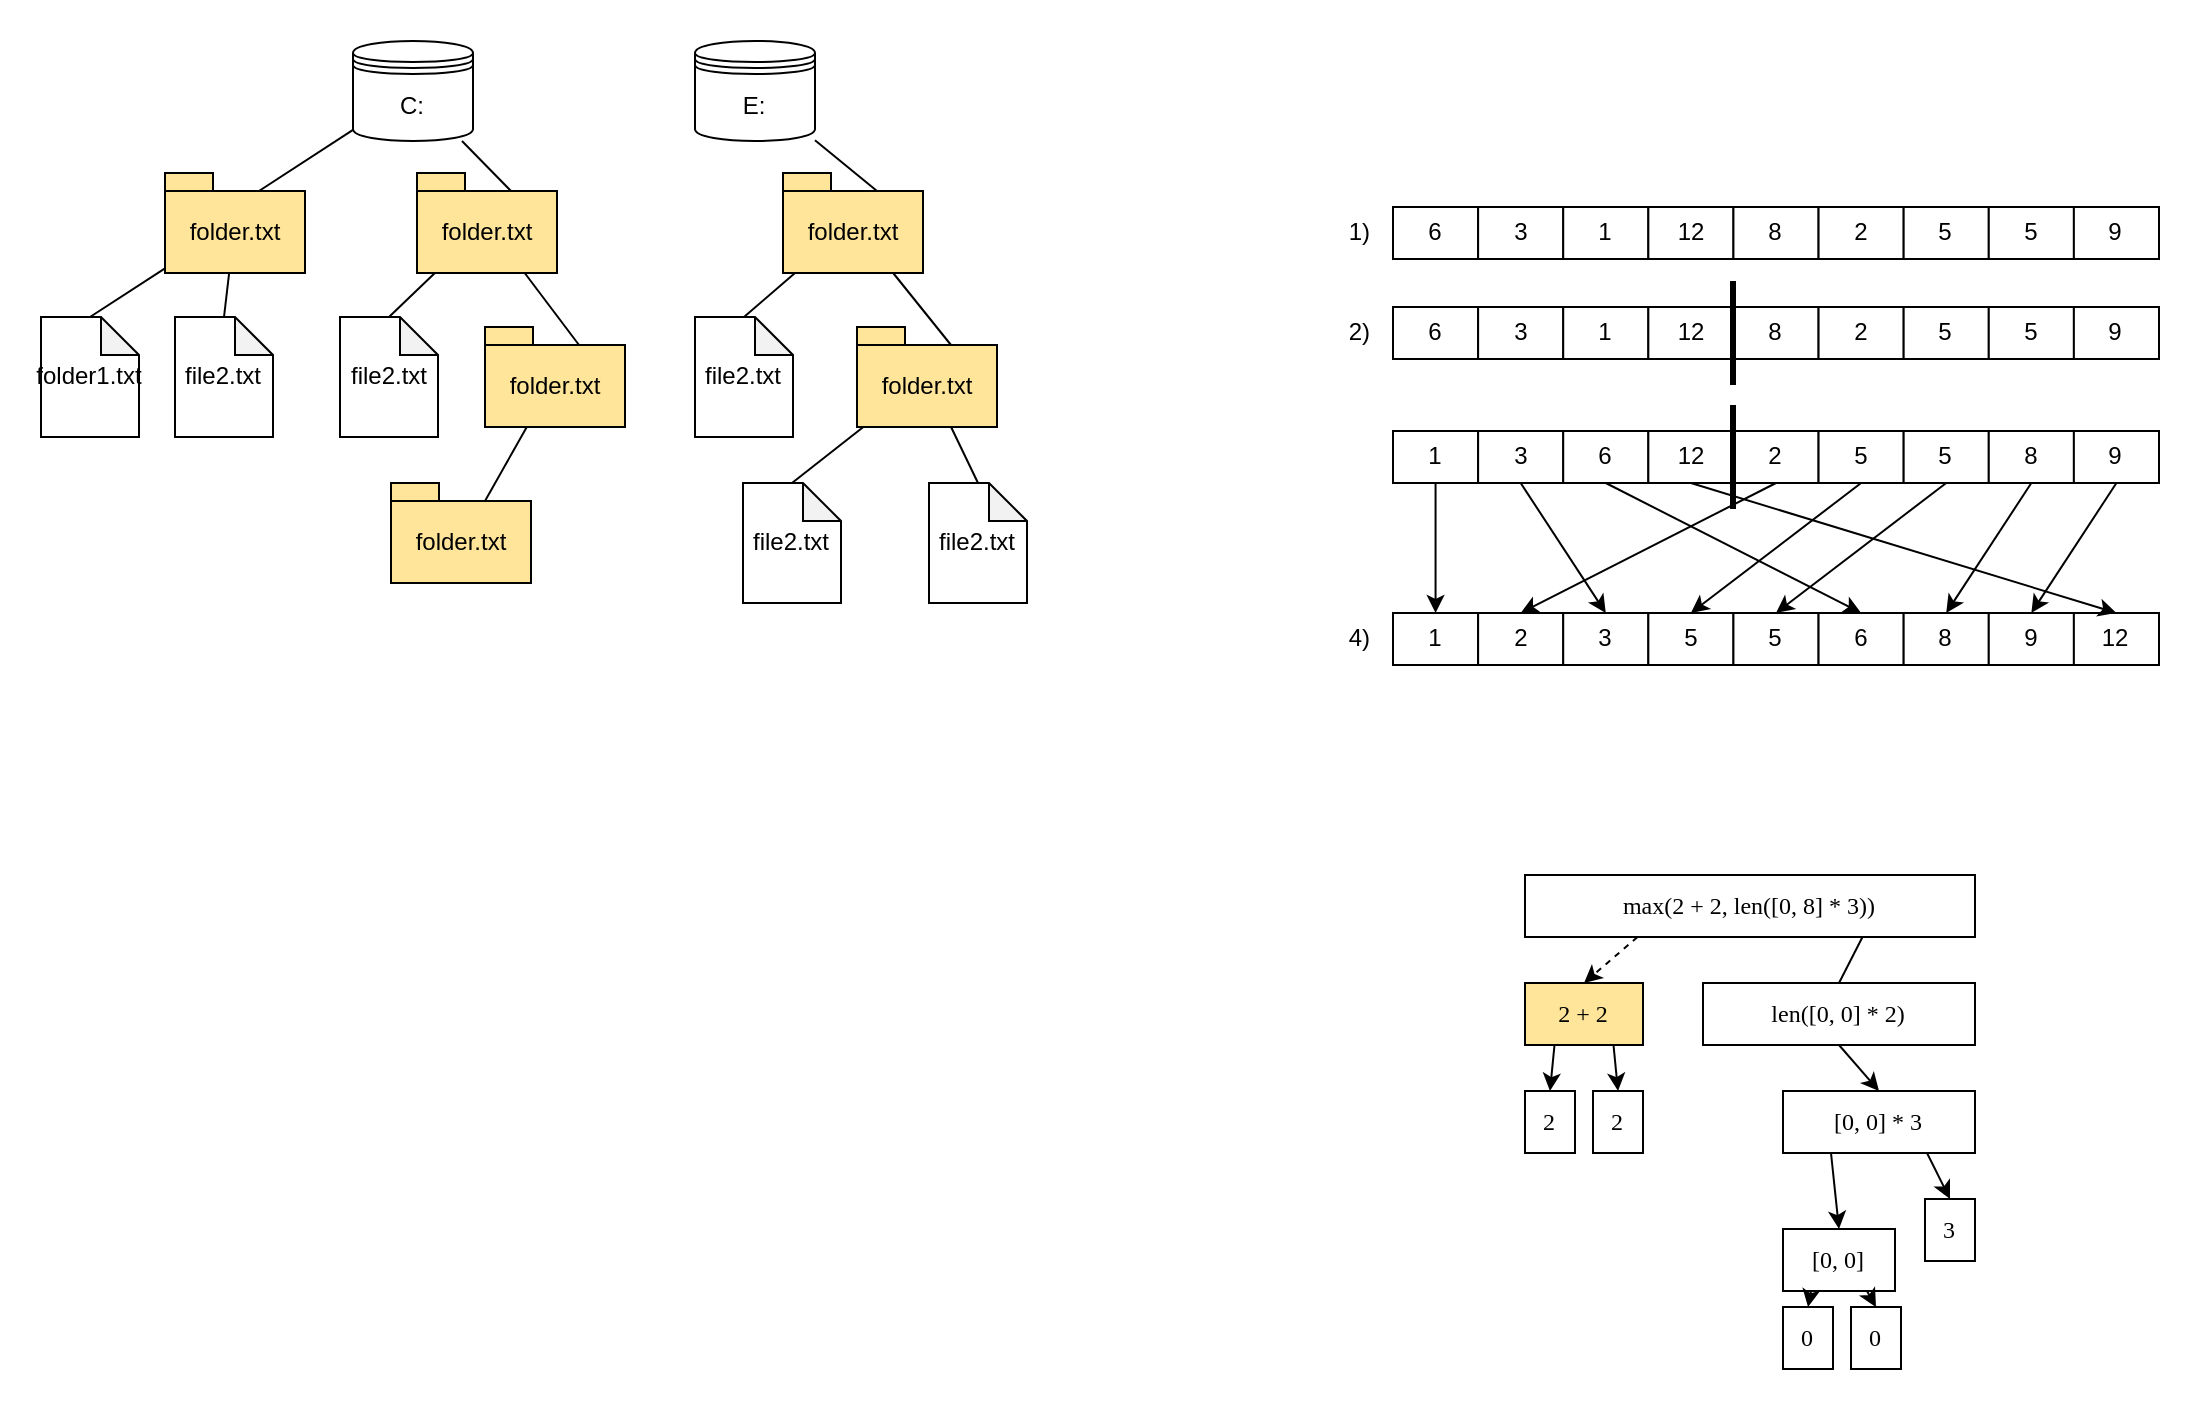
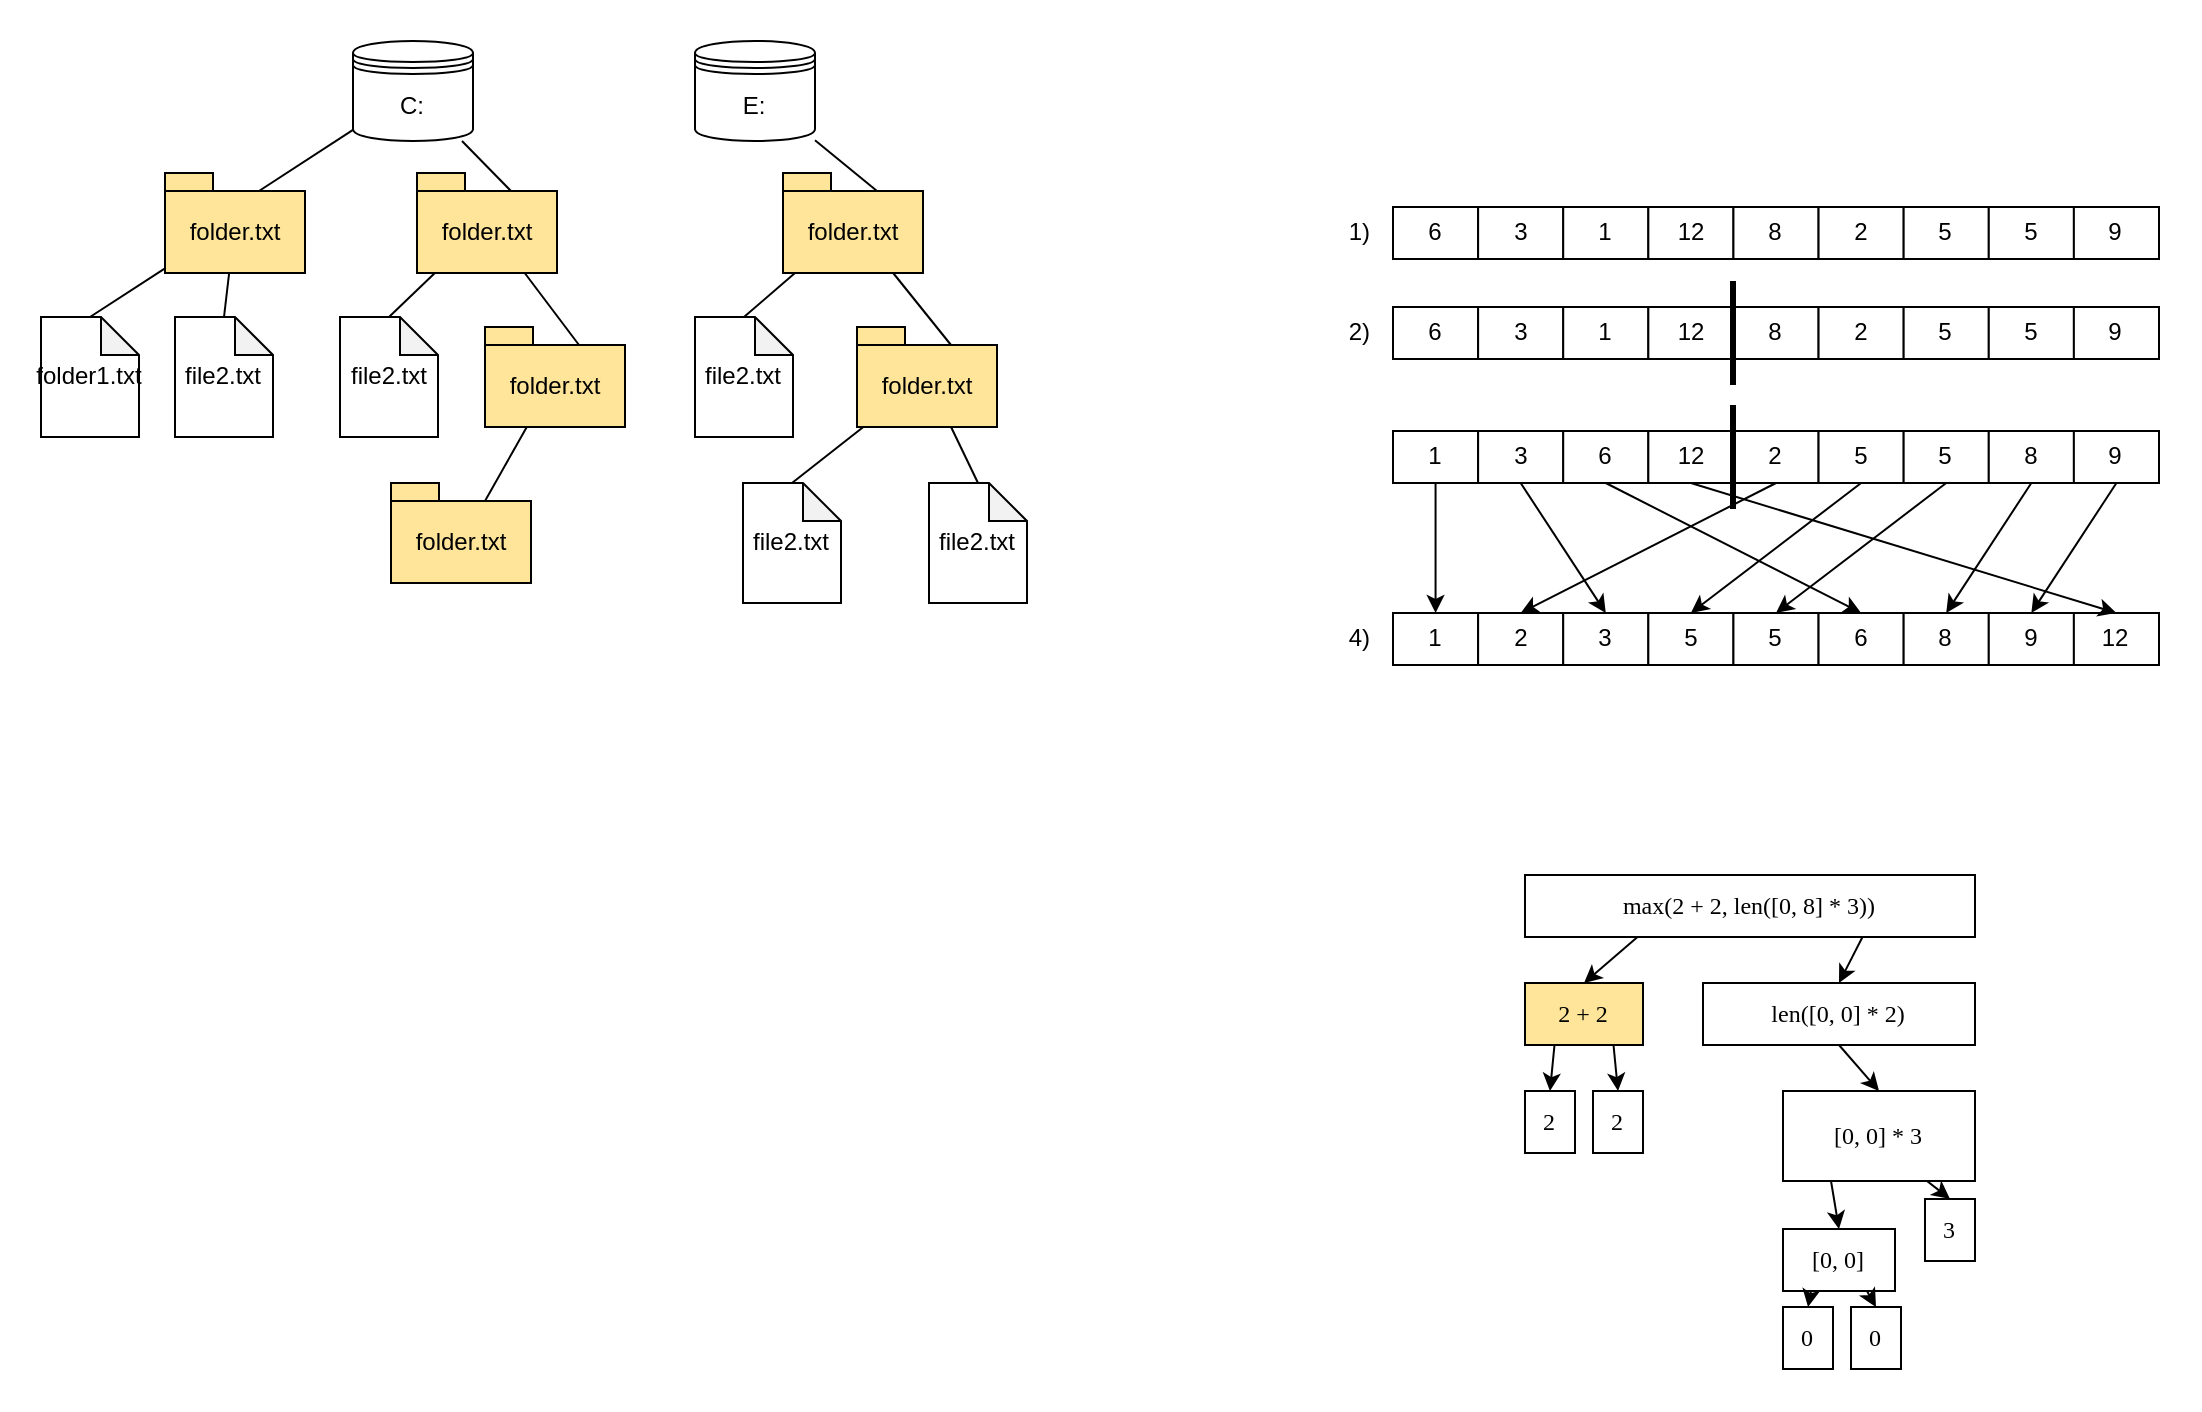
(1614, 957) -> (1614, 957)
(1843, 975) -> (1846, 970)
(1879, 1122) -> (1879, 1136)
